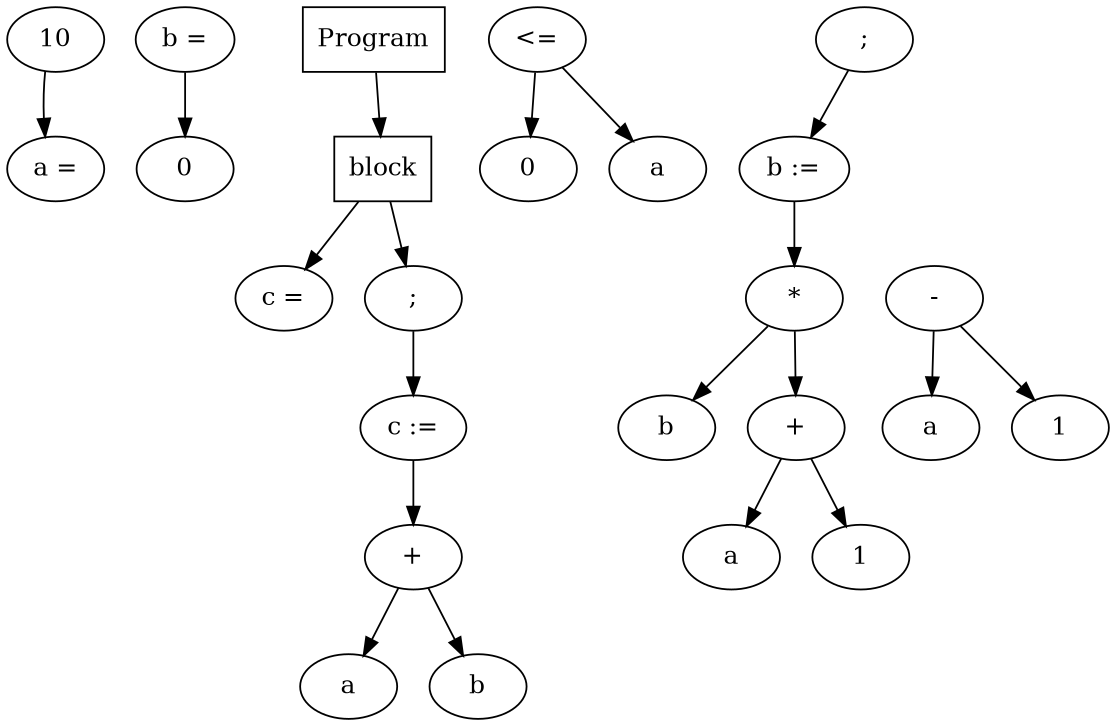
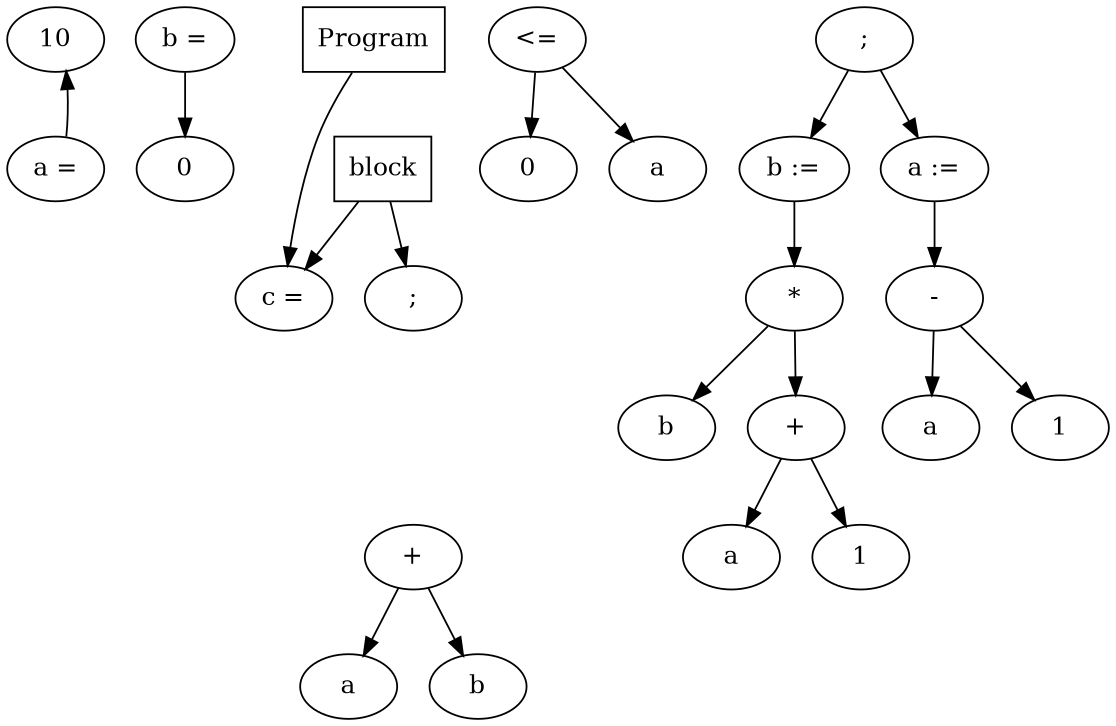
(44, 95) -> (68, 113)
(378, 95) -> (311, 156)
none -> (935, 169)
(413, 428) -> none
